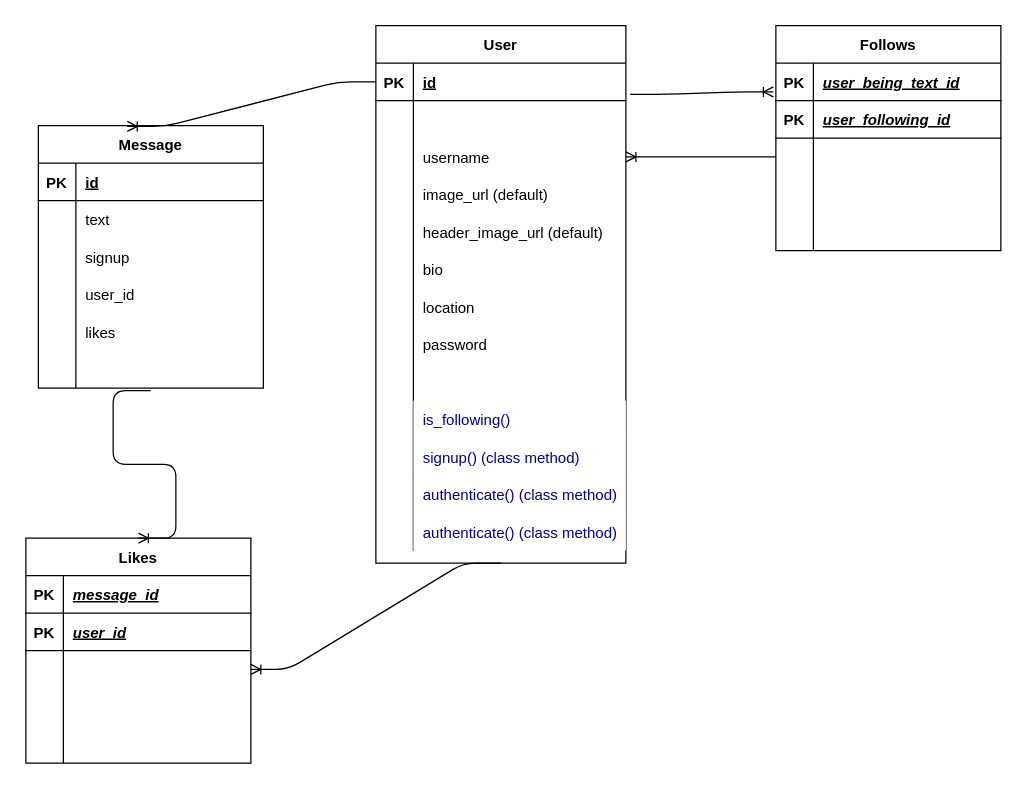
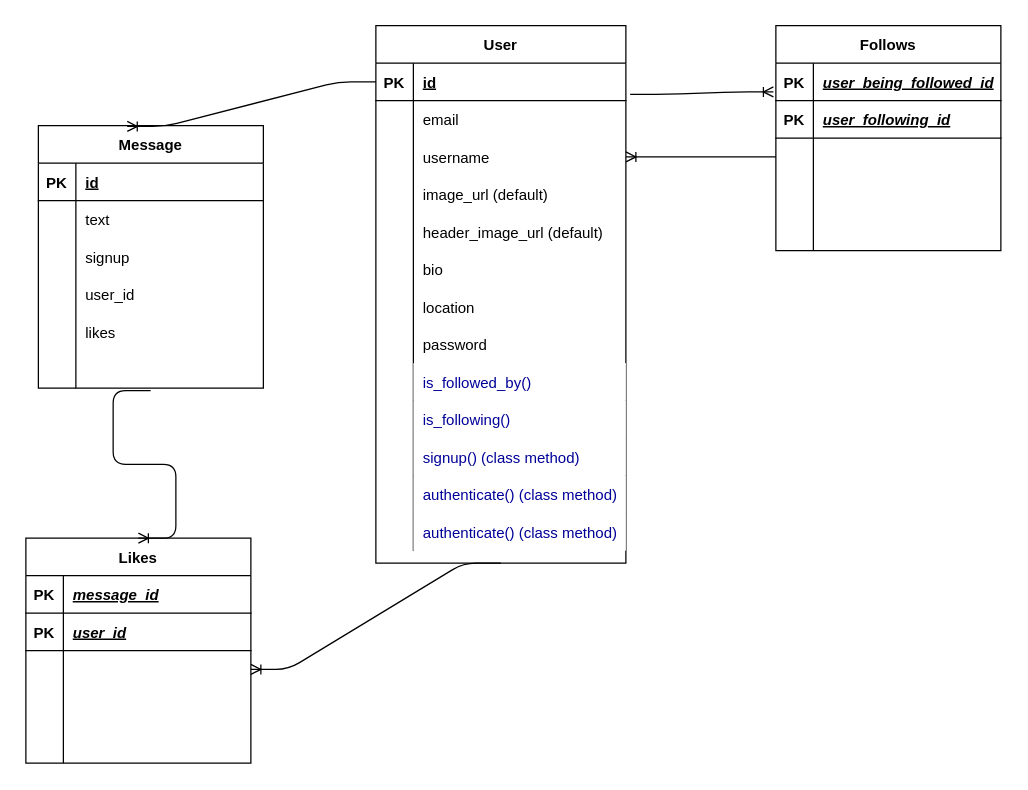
(894, 83) -> (907, 83)
none -> (519, 119)
none -> (519, 382)
